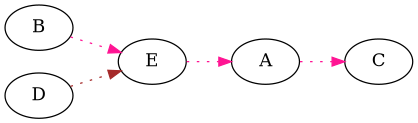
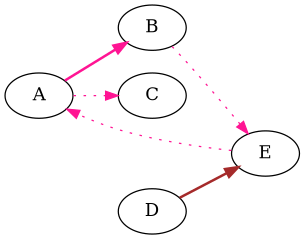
none -> (90, 65)
(90, 80) -> (203, 185)
